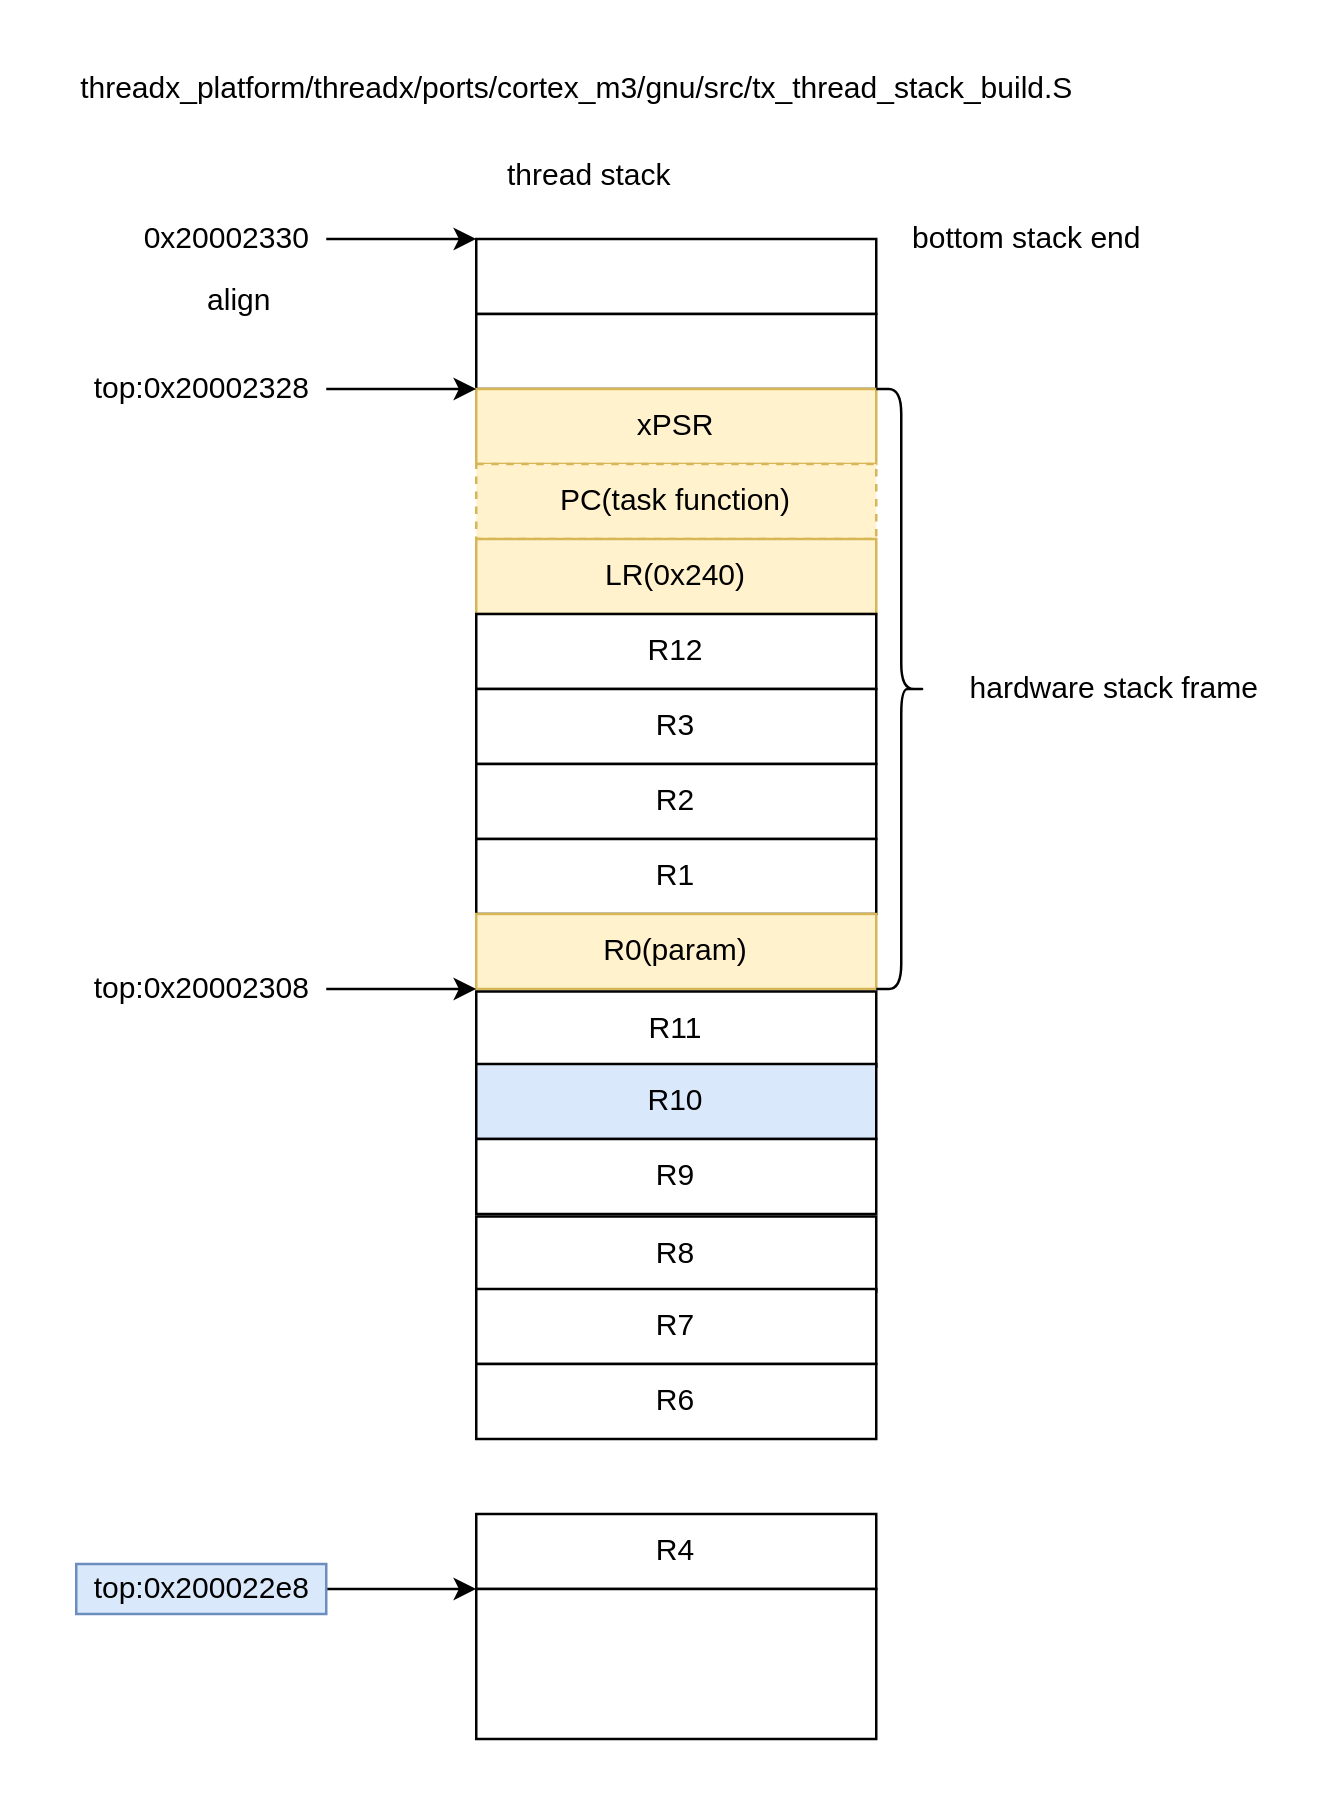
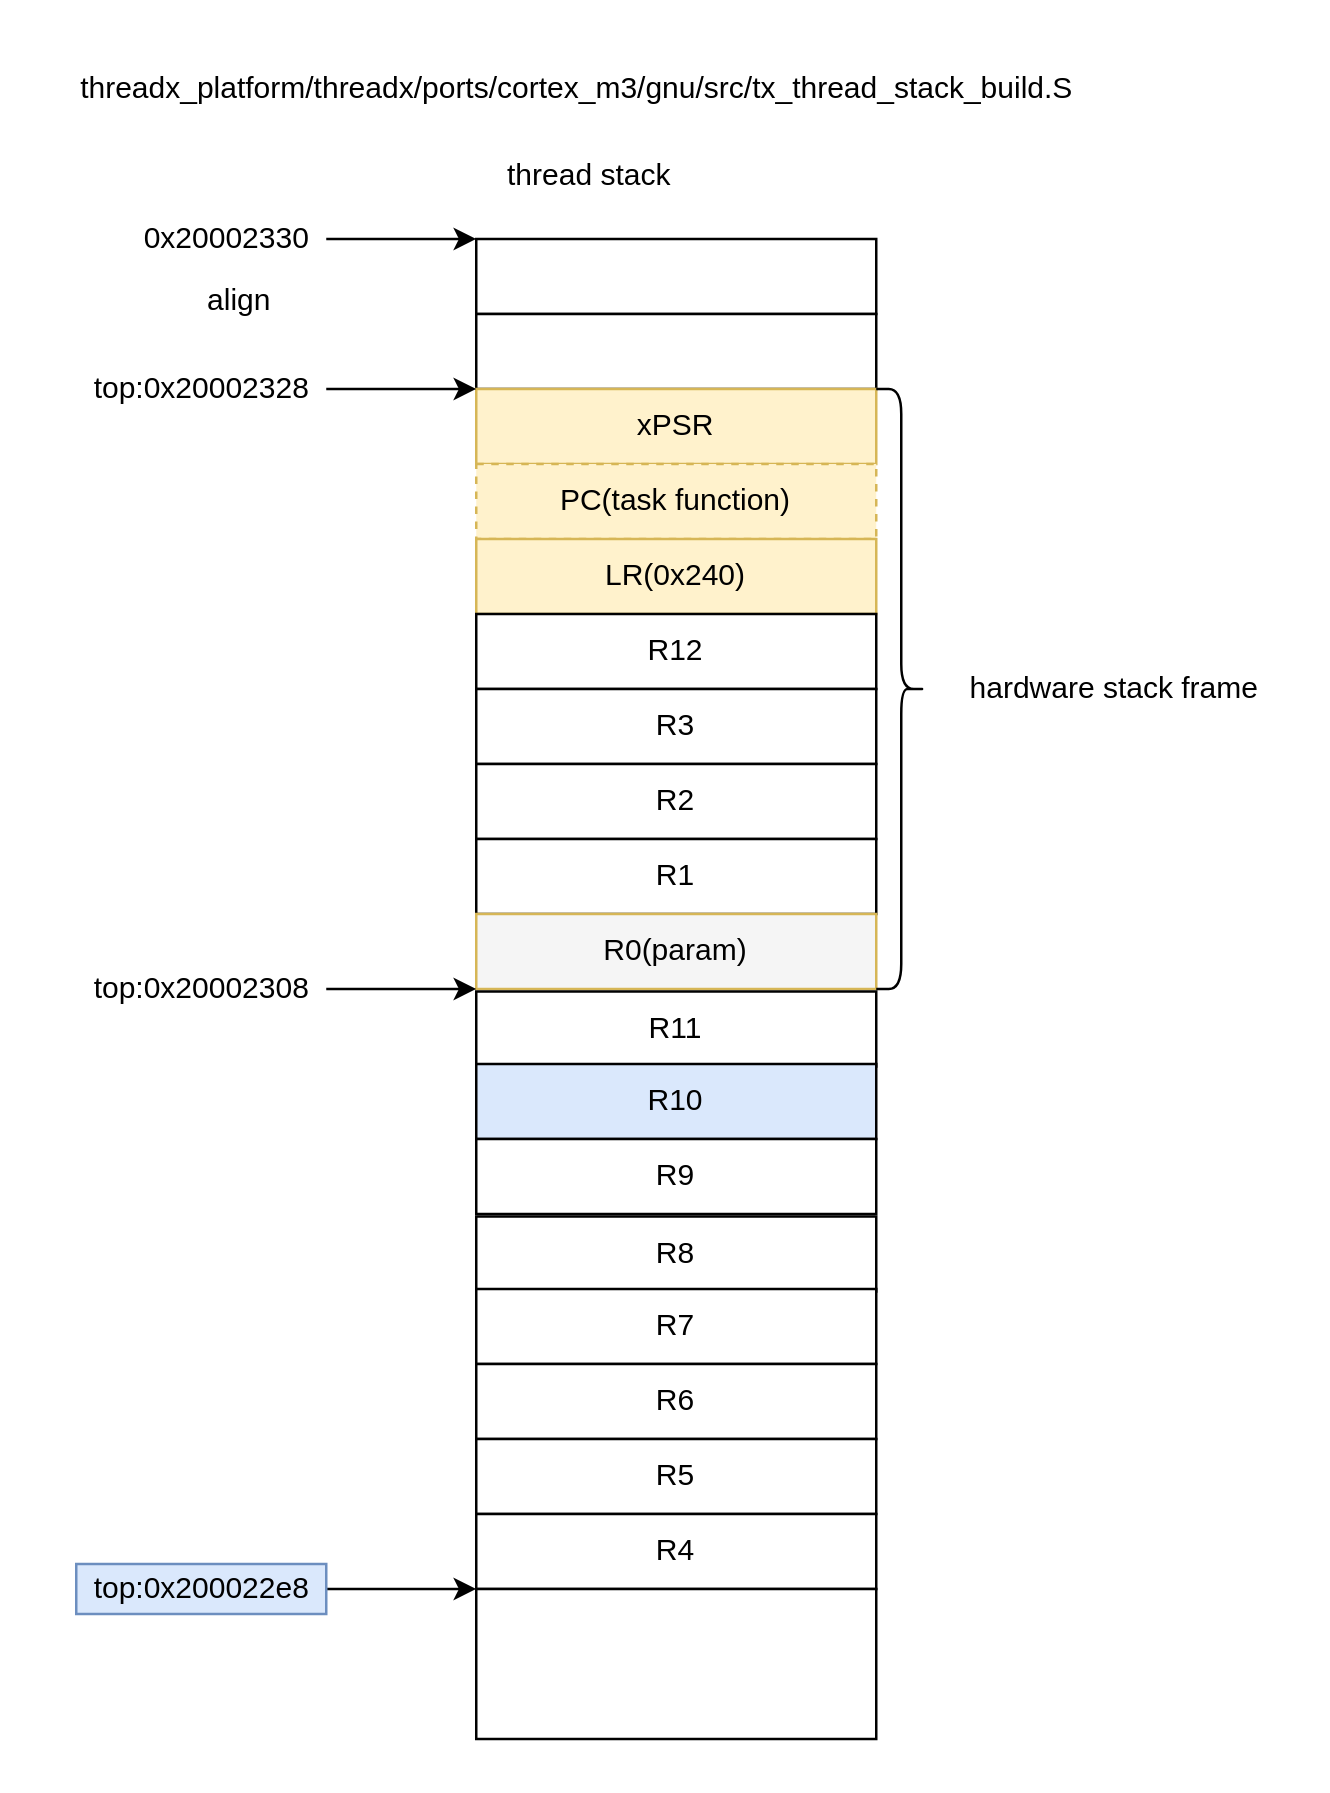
(1026, 239) -> none
(676, 951) -> (676, 951)
none -> (676, 1476)
